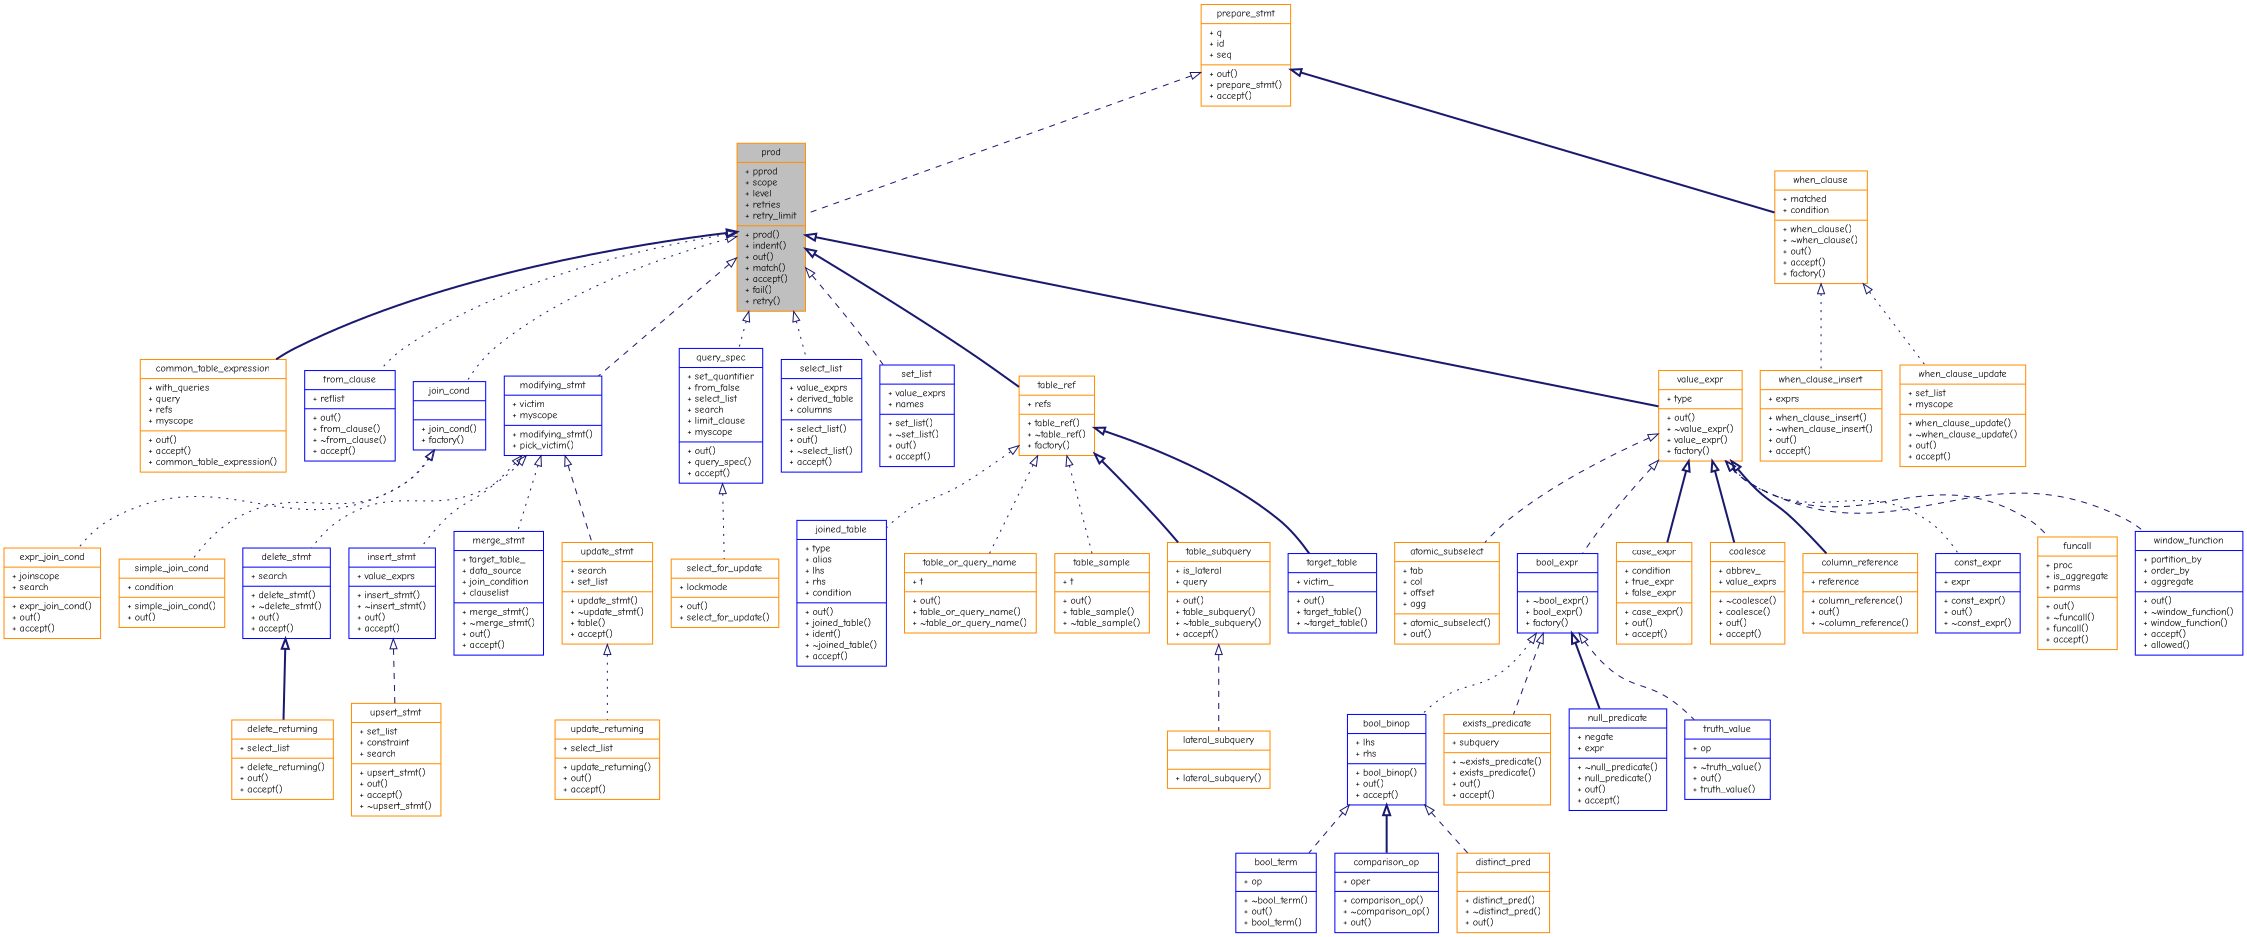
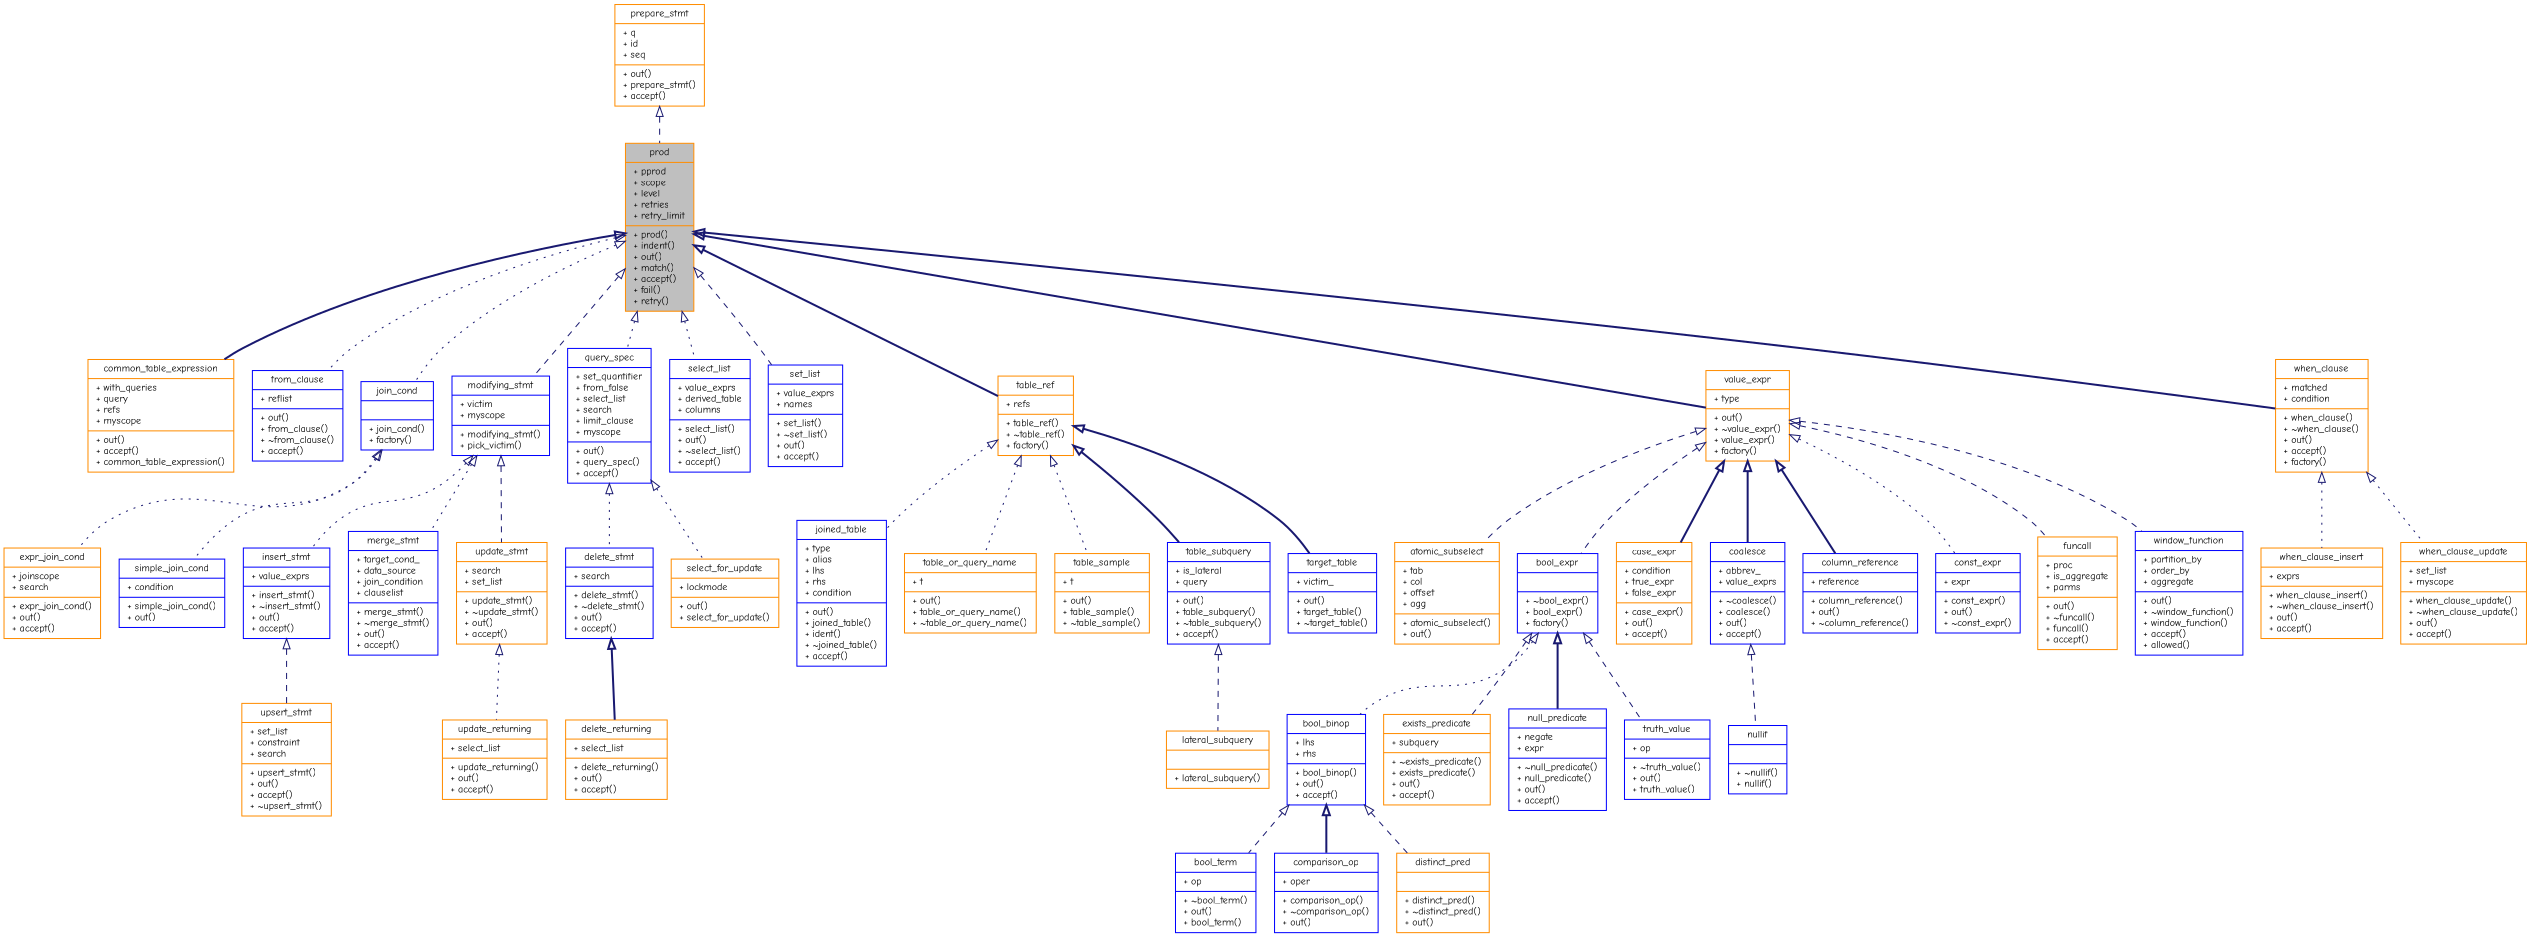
(1538, 143) -> (1491, 313)
(413, 501) -> (609, 521)
(494, 560) -> (389, 560)
(172, 593) -> (172, 593)
(1219, 593) -> (1219, 593)
(1748, 593) -> (1748, 593)
(1860, 593) -> (1860, 593)
(588, 623) -> (479, 623)
none -> (1758, 760)
